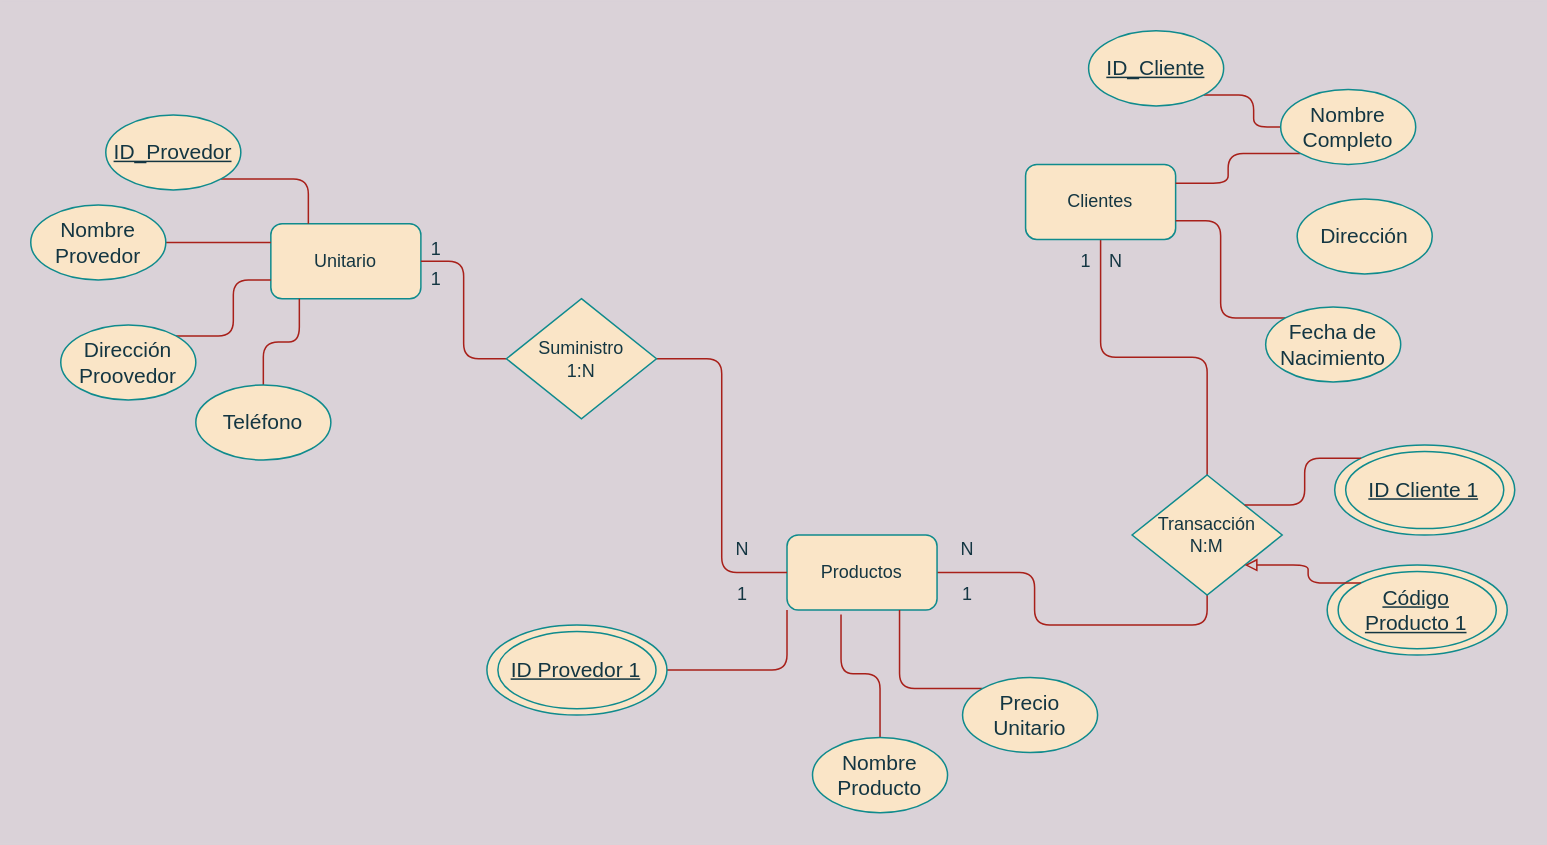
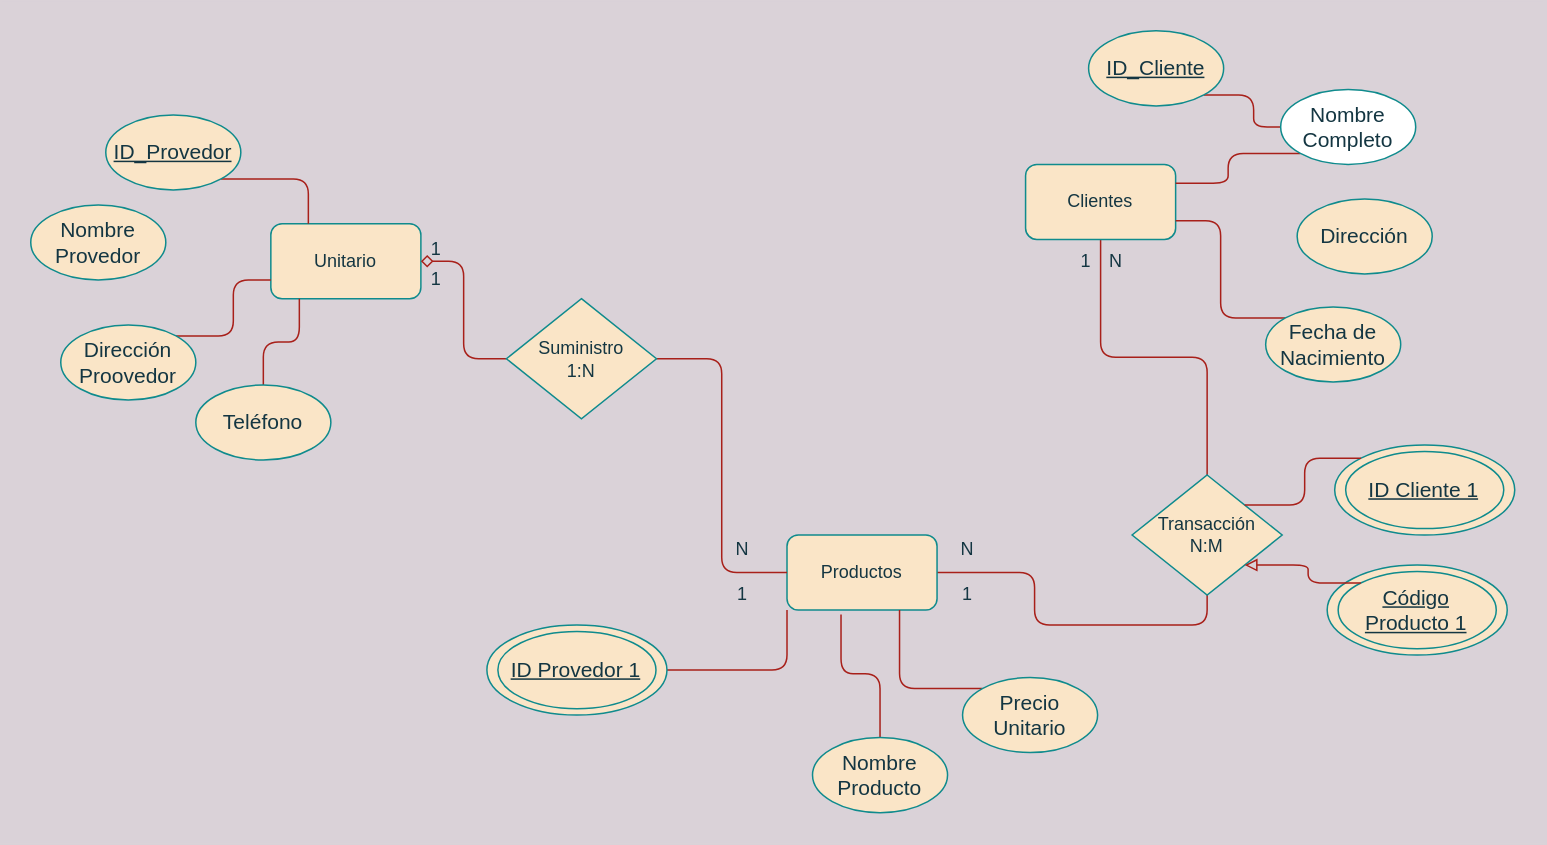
(1348, 127) -> (1348, 127)
(218, 242) -> none
(427, 261) -> (433, 261)
